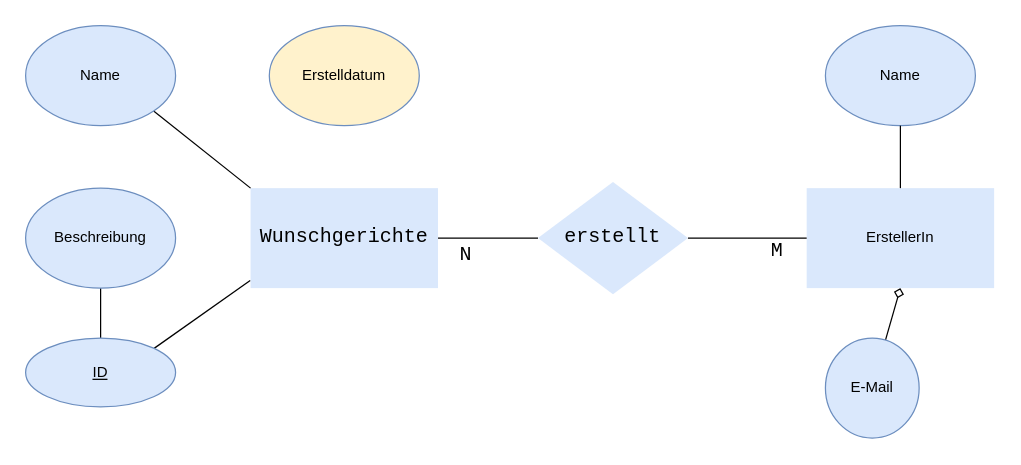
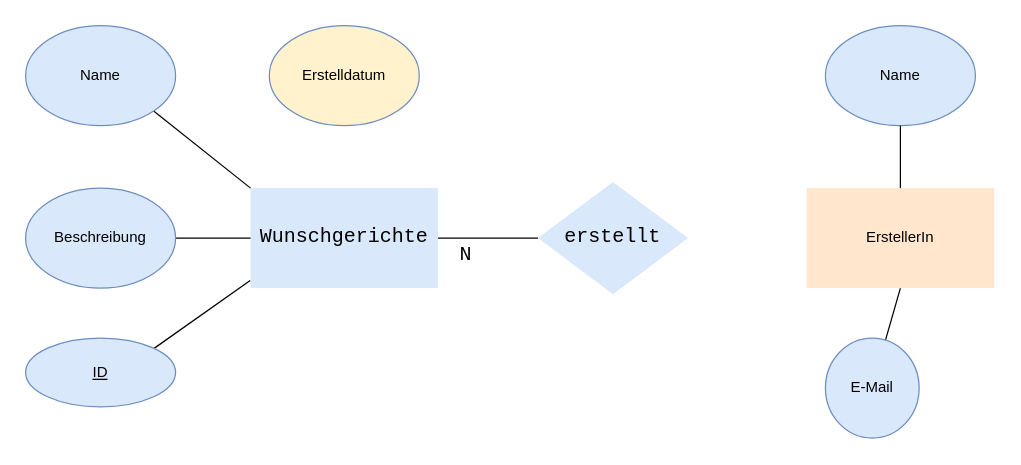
(748, 238) -> none
(901, 238) -> (901, 238)
(898, 298) -> (899, 293)
(101, 313) -> (213, 238)
